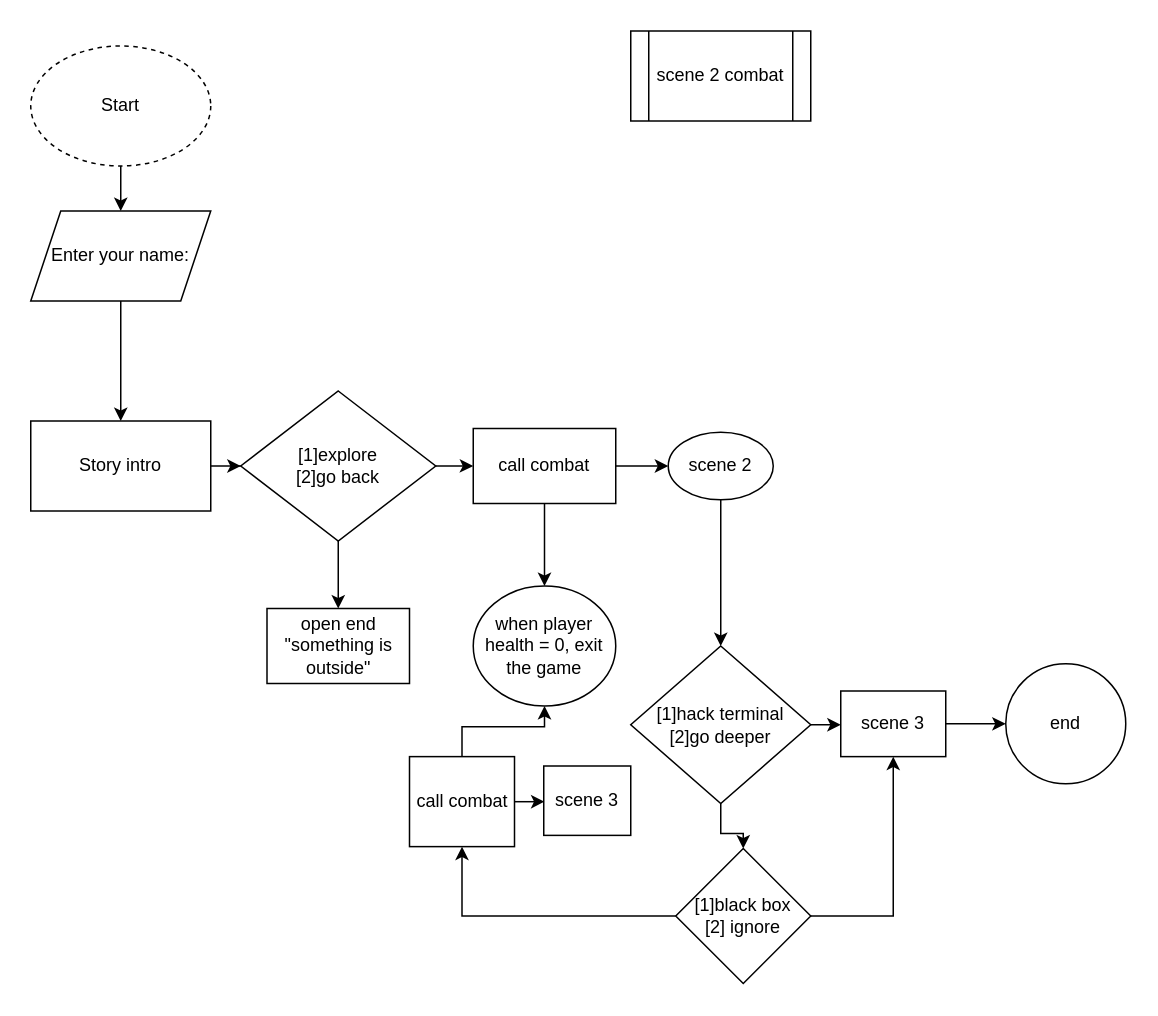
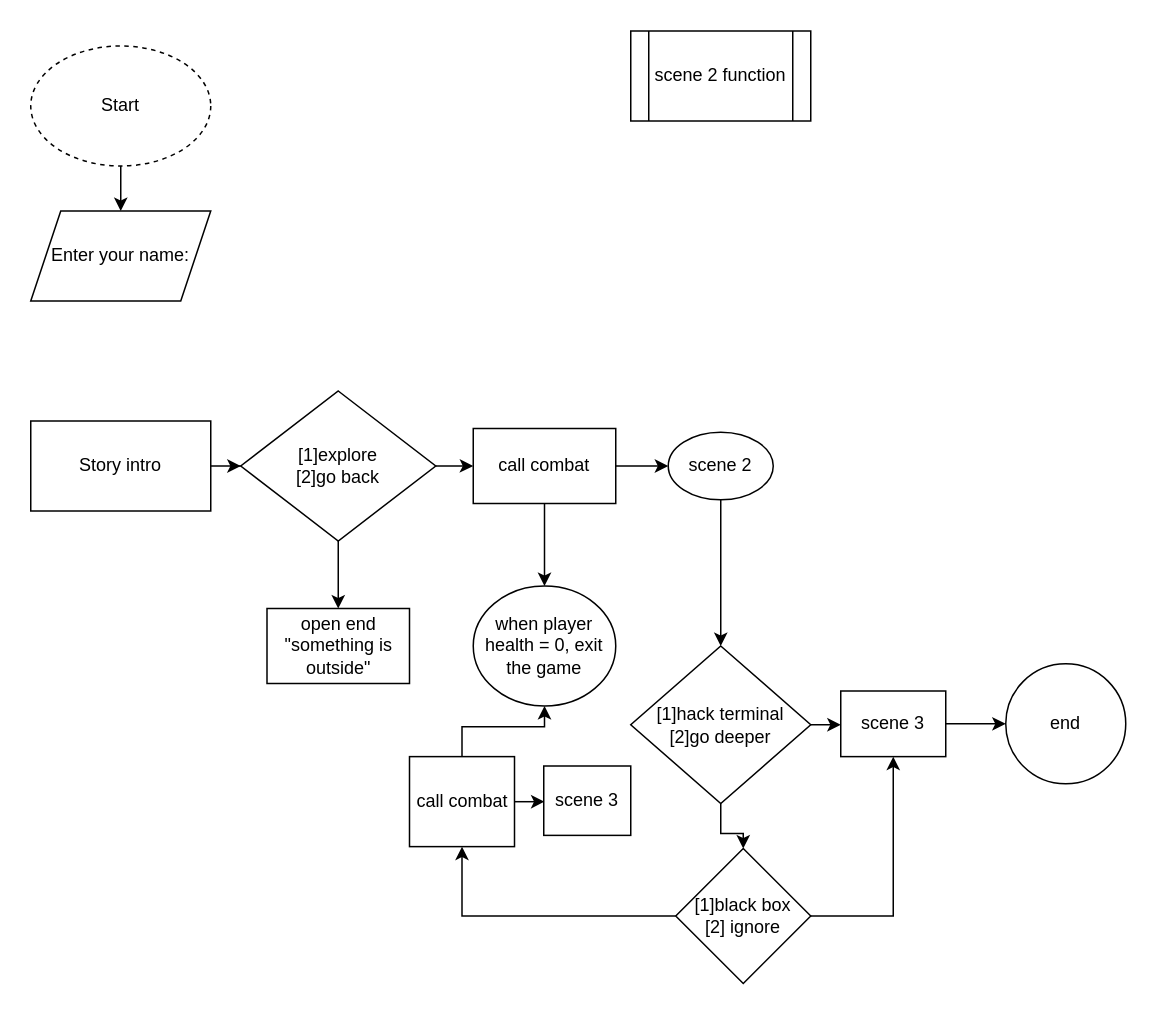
(721, 76) -> (721, 76)
(121, 356) -> none
